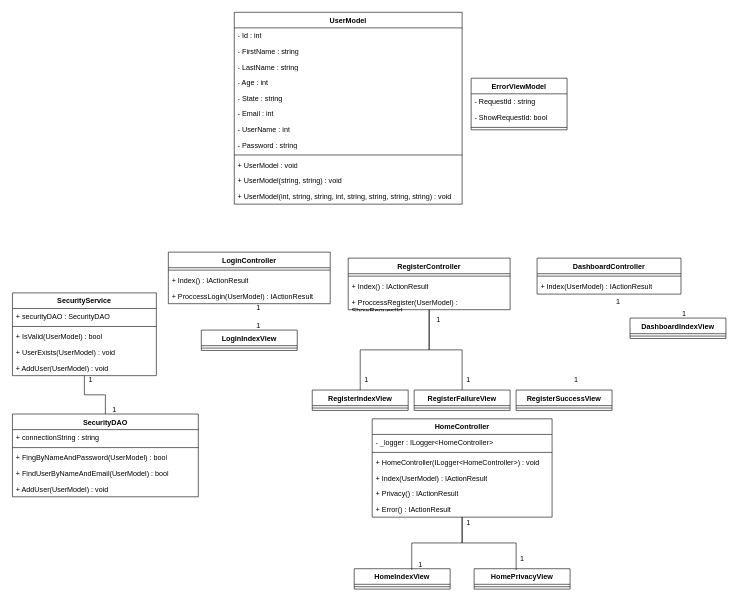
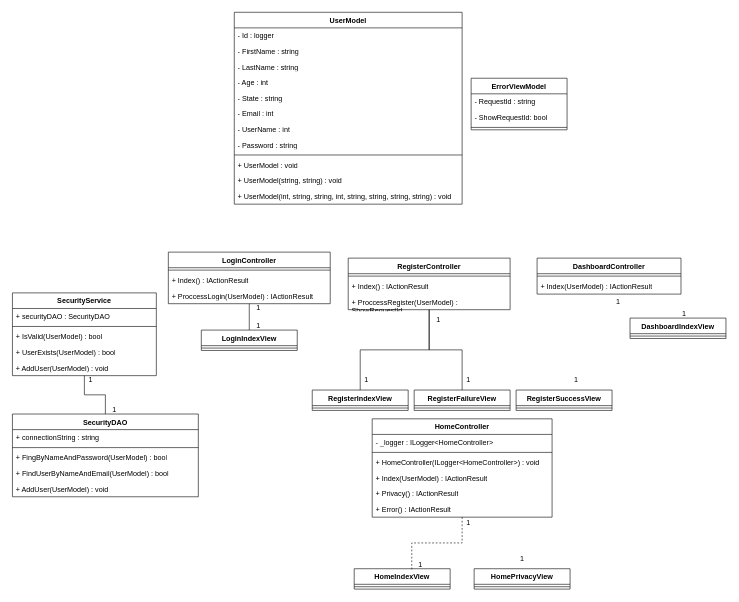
(253, 36) -> (259, 36)
none -> (249, 317)
(70, 353) -> (70, 353)
(424, 543) -> (424, 543)
(503, 543) -> none
